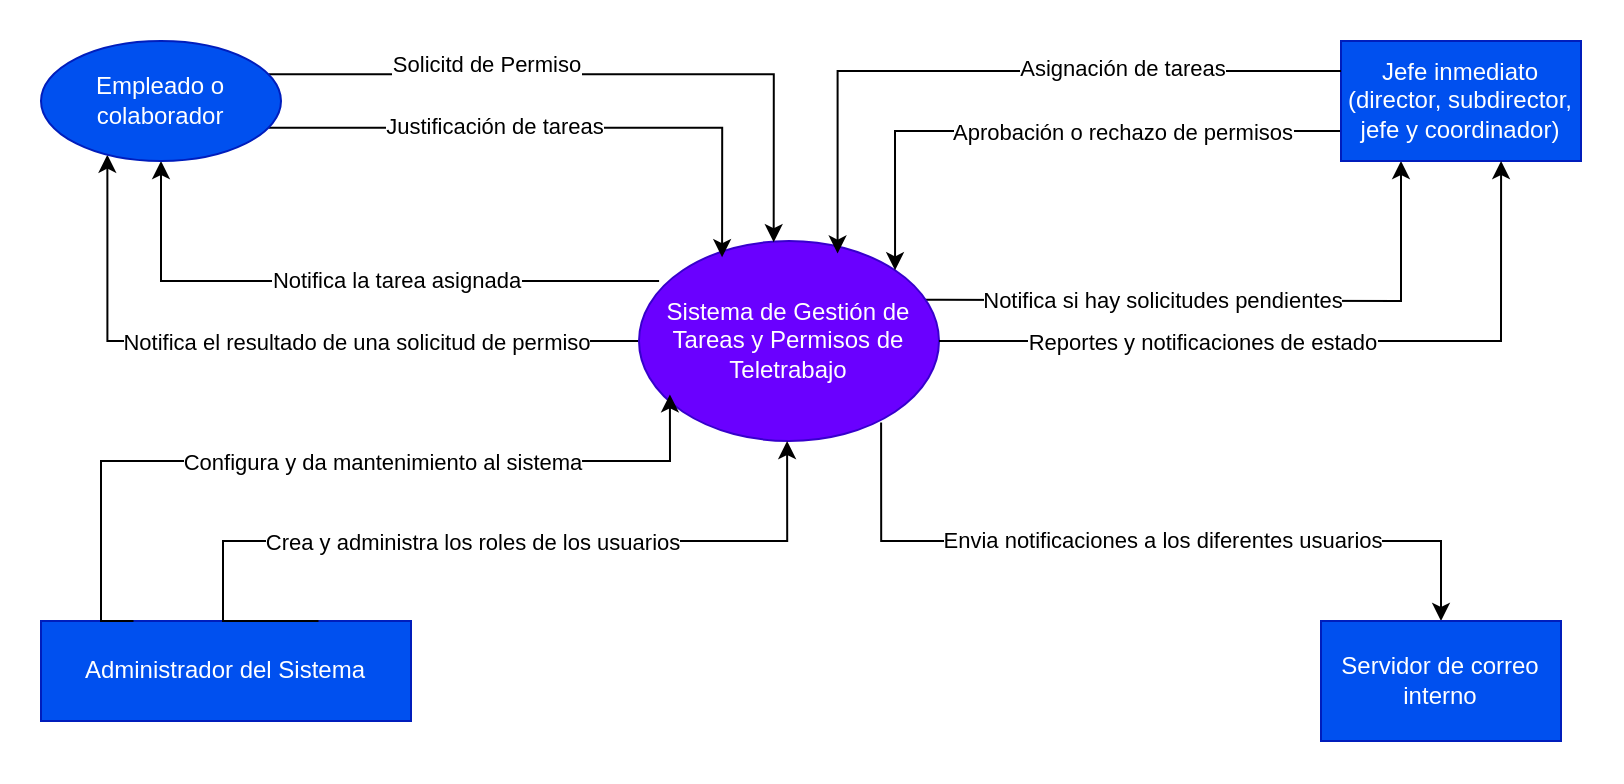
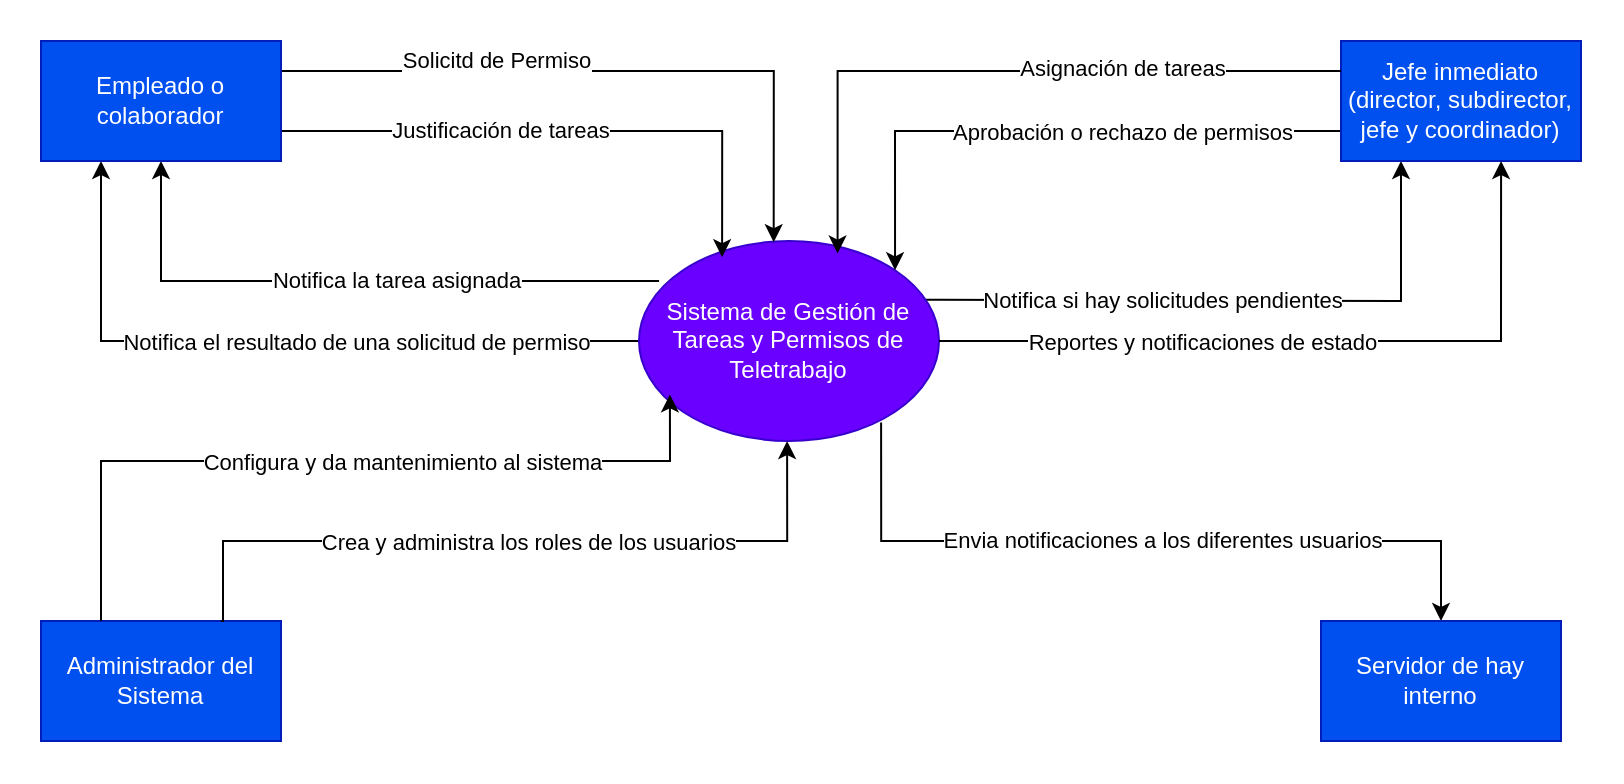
(161, 101) -> (161, 101)
(226, 671) -> (161, 681)
(1441, 681) -> (1441, 681)
